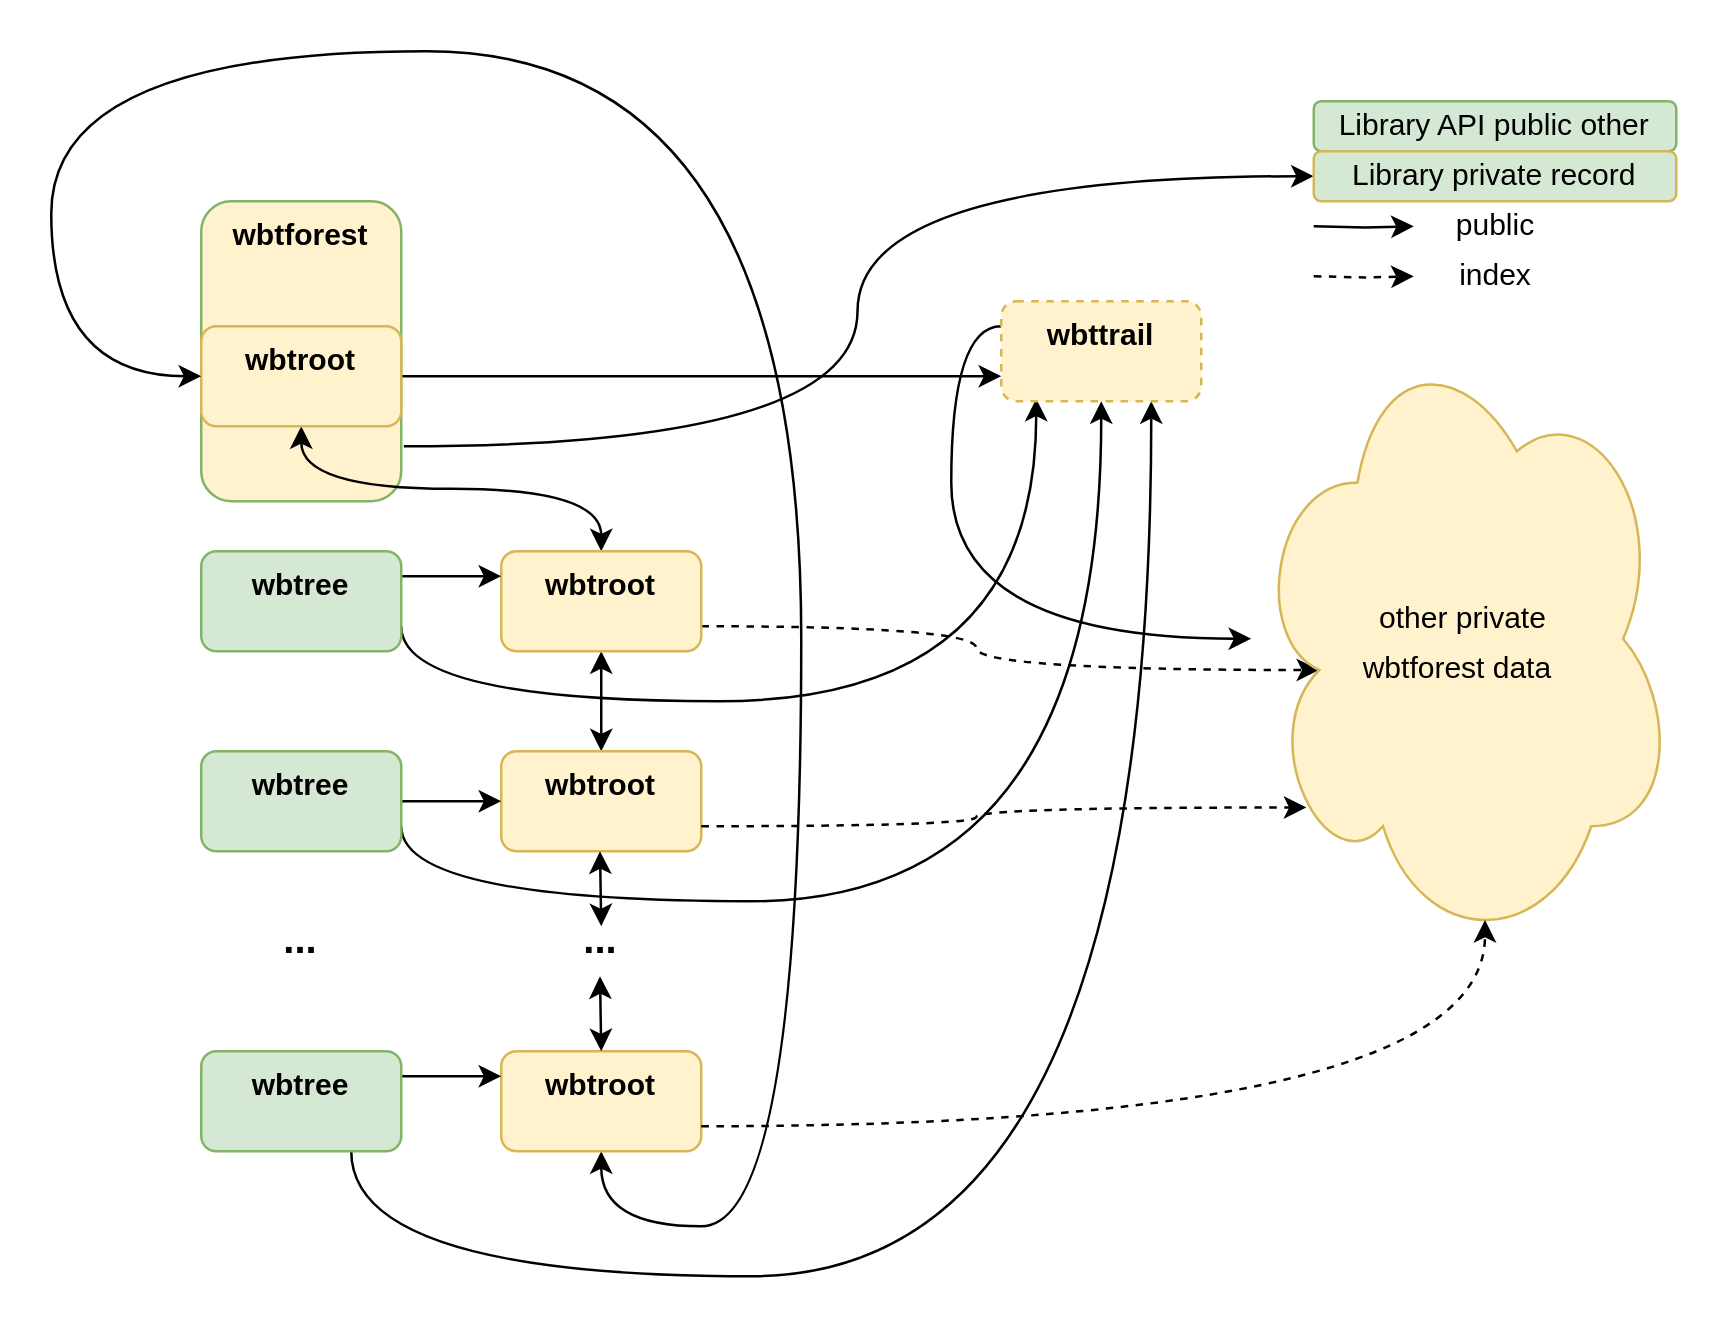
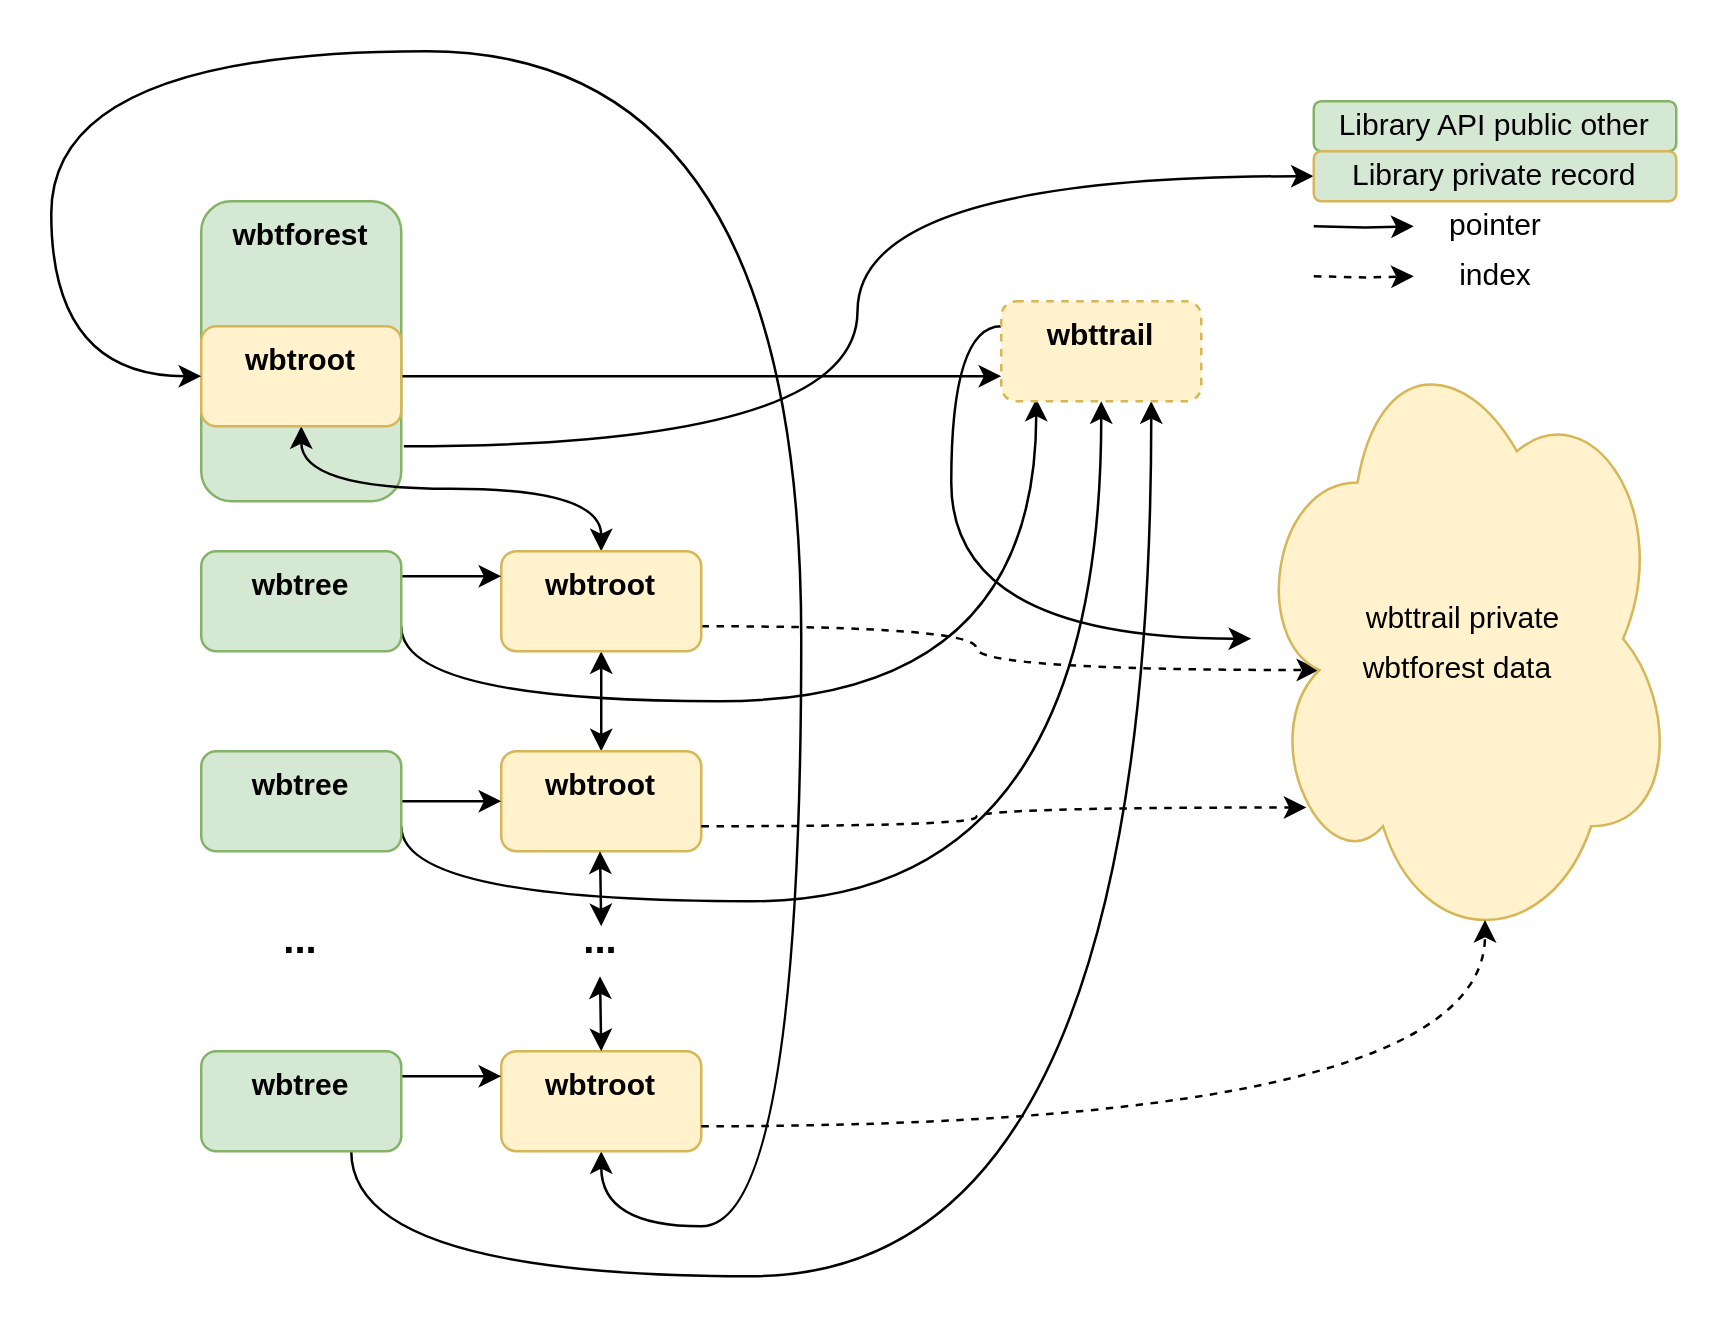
(1496, 226) -> (1496, 226)
(301, 237) -> (301, 237)
(1464, 639) -> (1464, 639)
